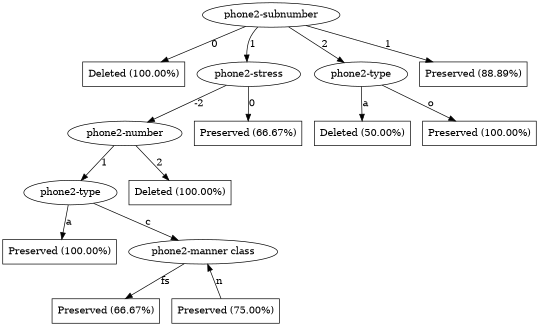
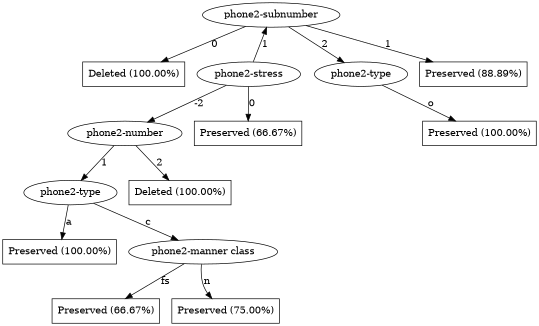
(249, 40) -> (259, 48)
(362, 133) -> none
(216, 285) -> (202, 279)
